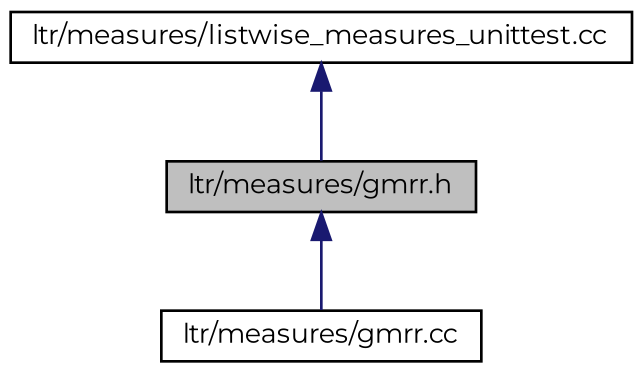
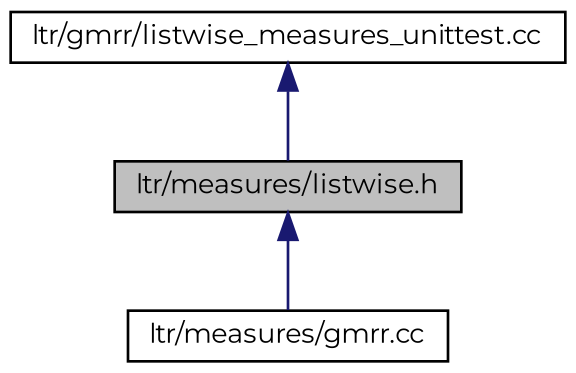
(321, 37) -> (288, 37)
(321, 187) -> (288, 187)
